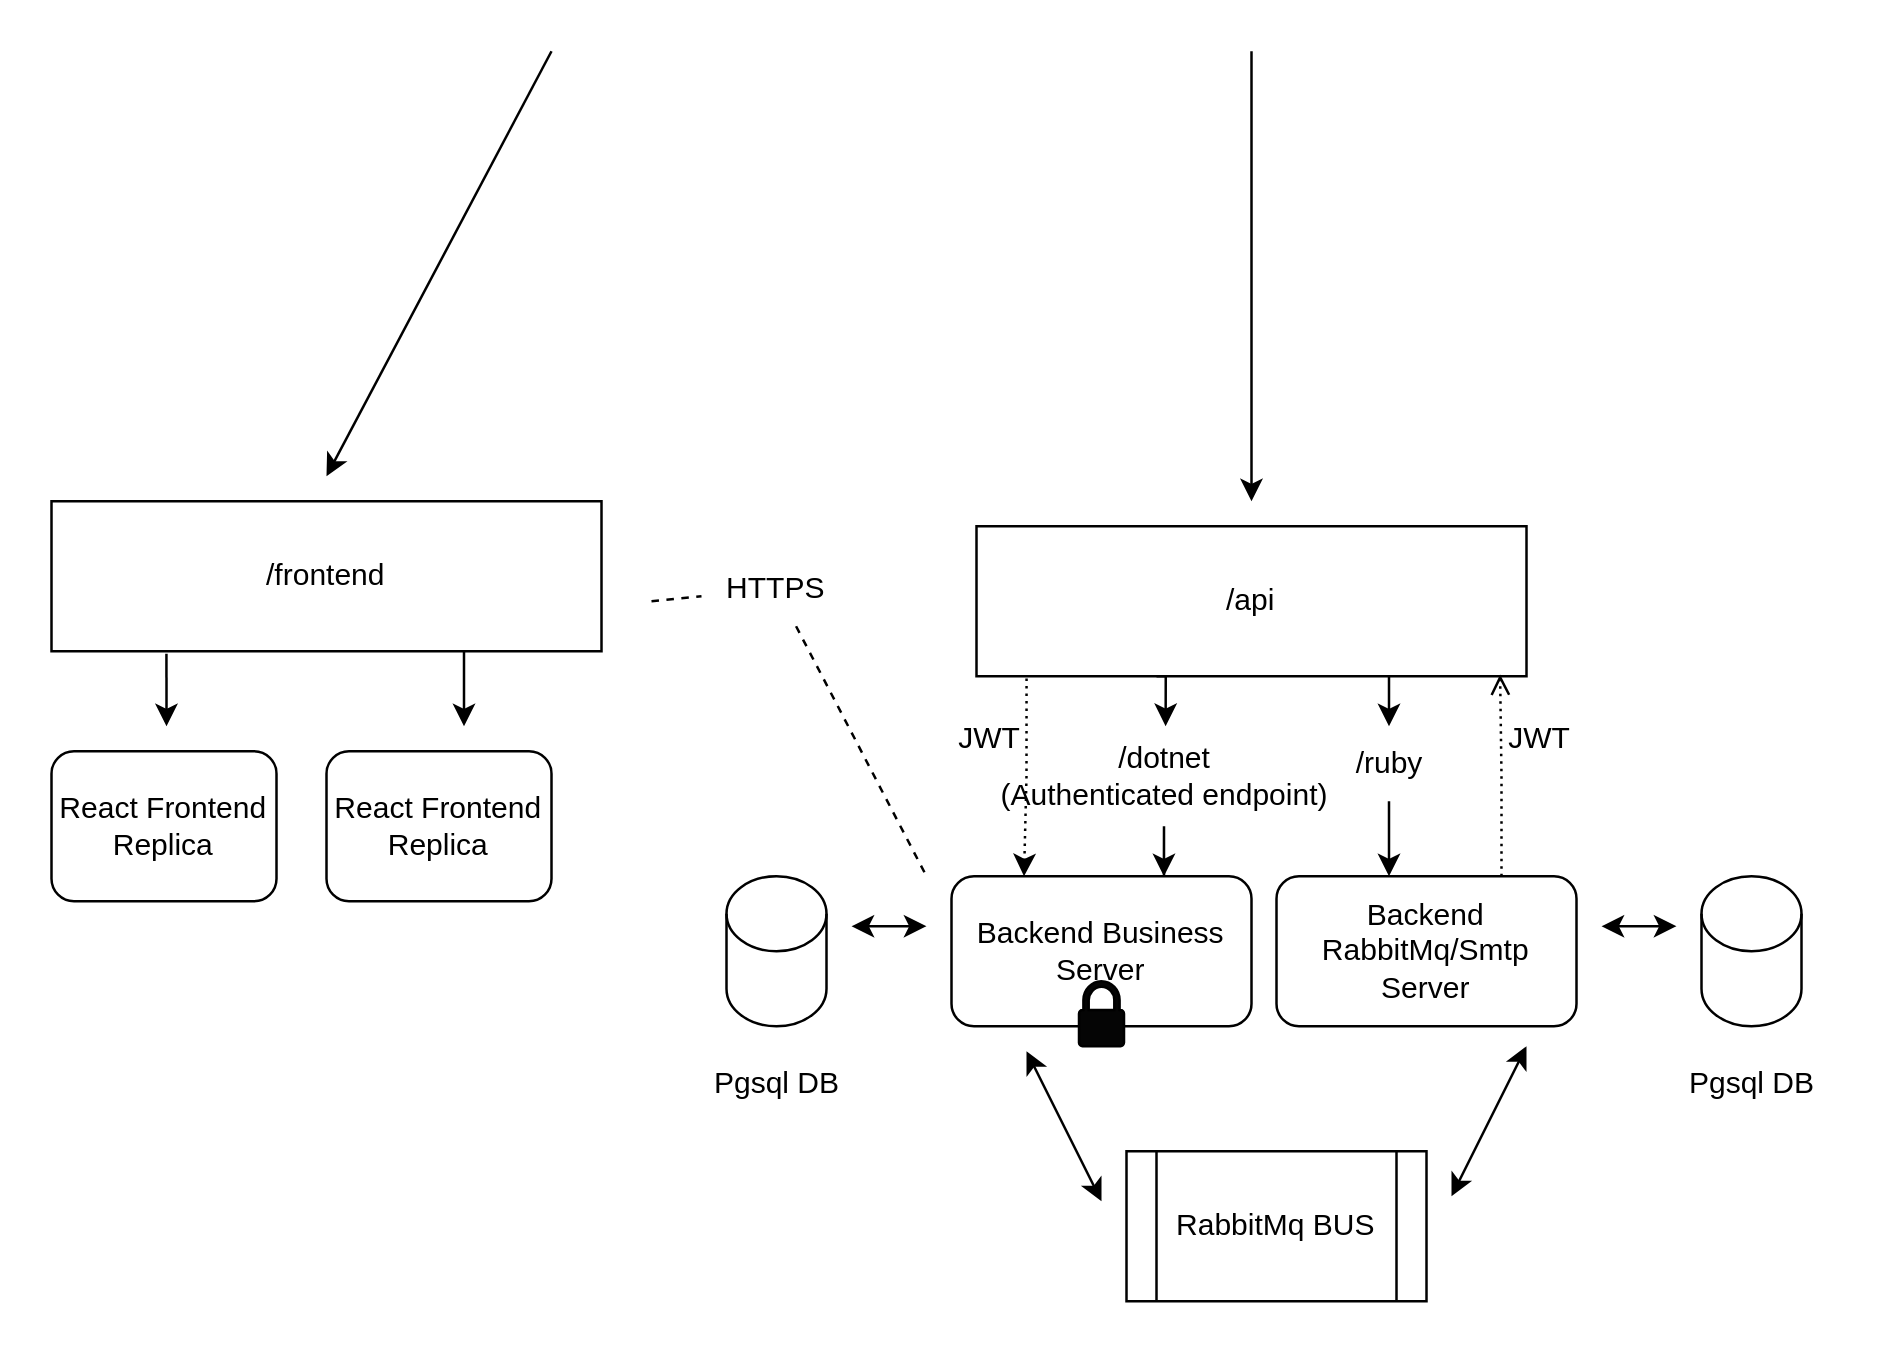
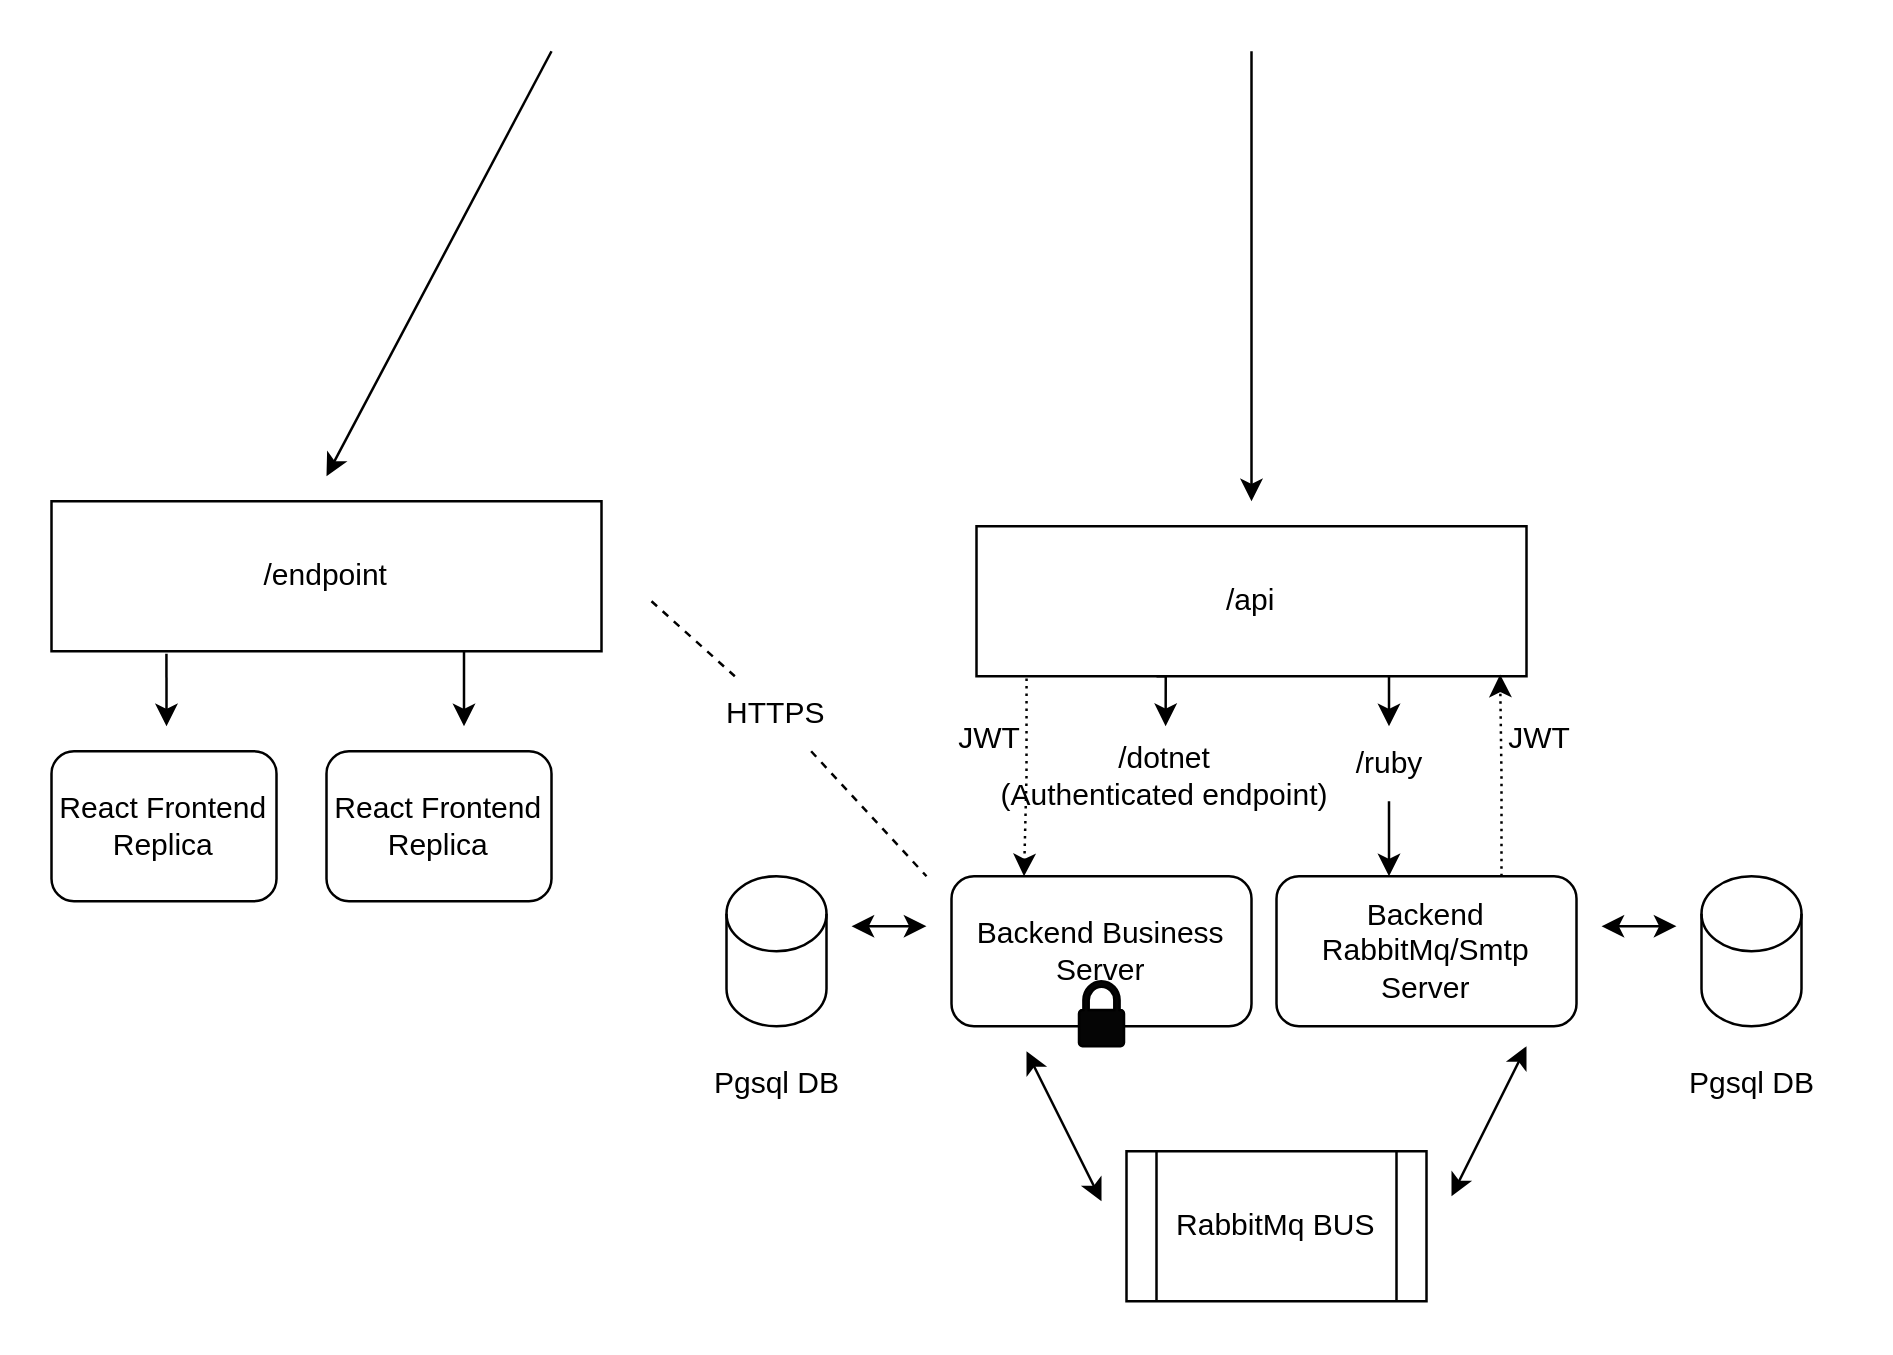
(326, 576) -> (326, 576)
(776, 589) -> (776, 714)
(1500, 687) -> (1500, 693)
(1164, 859) -> none
